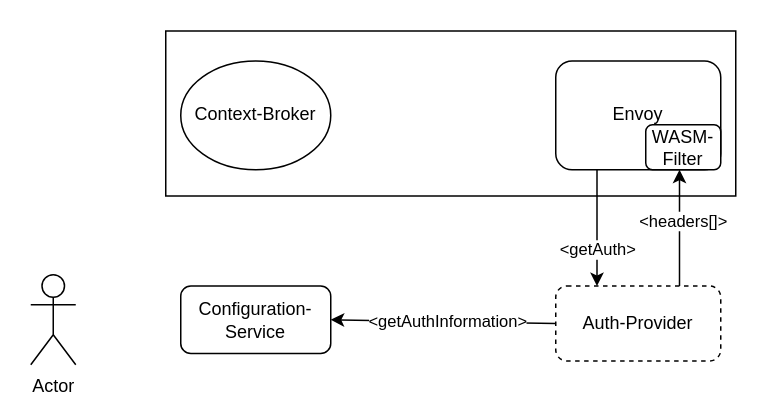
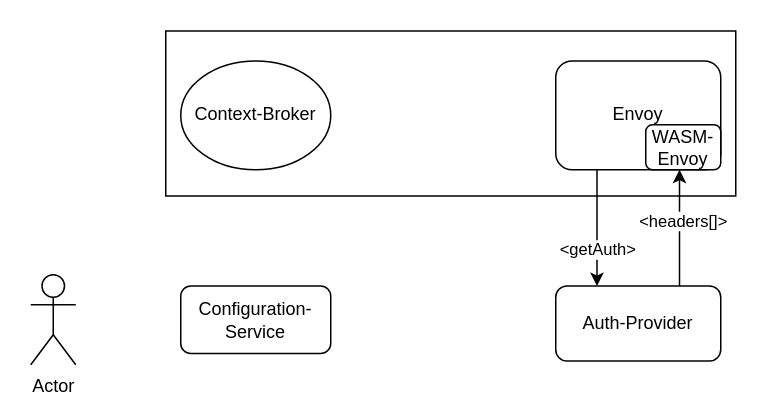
(683, 148) -> (683, 148)
(449, 321) -> none
(638, 323) -> (638, 323)
